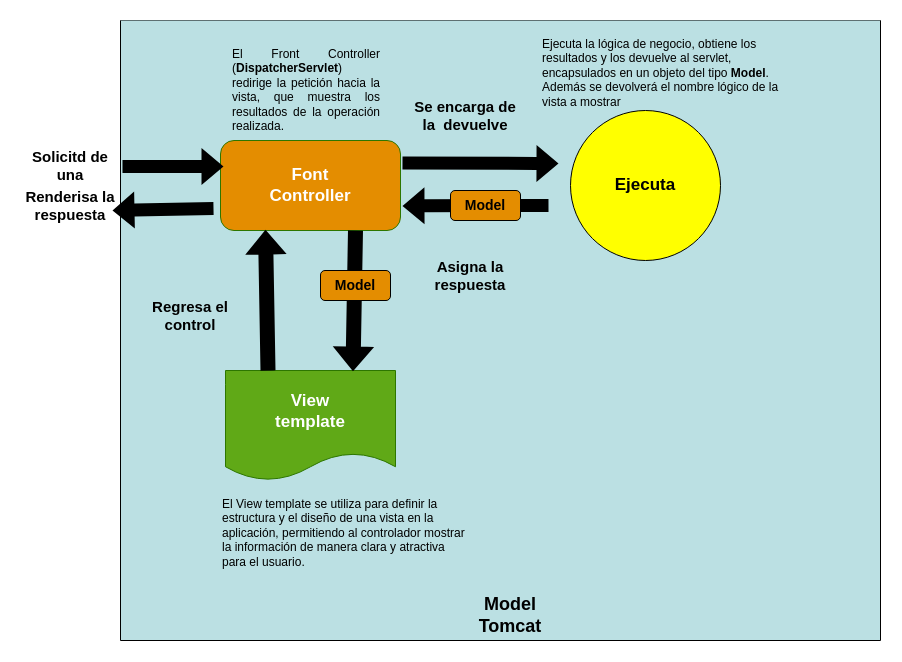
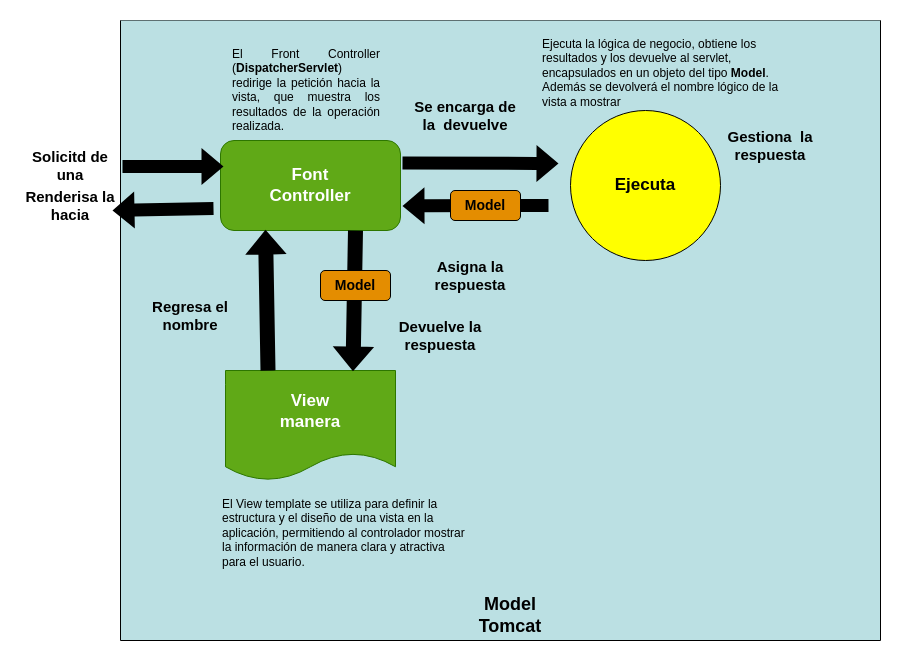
none -> (771, 146)
(311, 186) -> (311, 186)
(71, 206) -> (71, 206)
(191, 316) -> (191, 316)
none -> (441, 336)
(311, 412) -> (311, 412)
